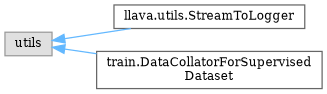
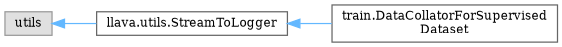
(81, 51) -> (316, 24)
